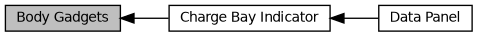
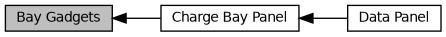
(63, 18) -> (59, 18)
(250, 18) -> (230, 18)
